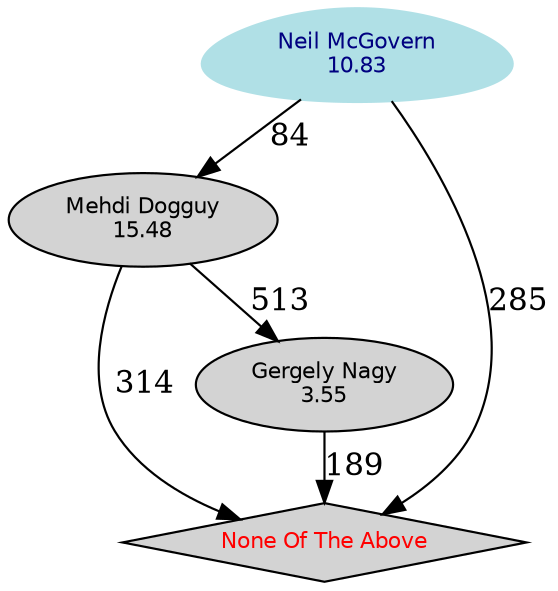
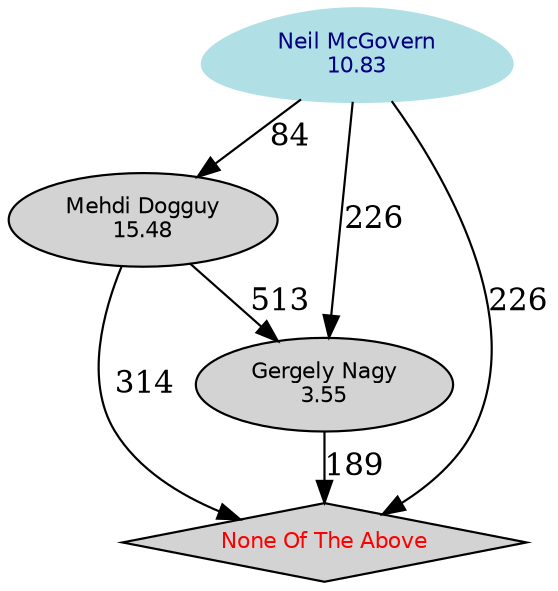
none -> (342, 209)
(519, 302) -> (519, 302)
